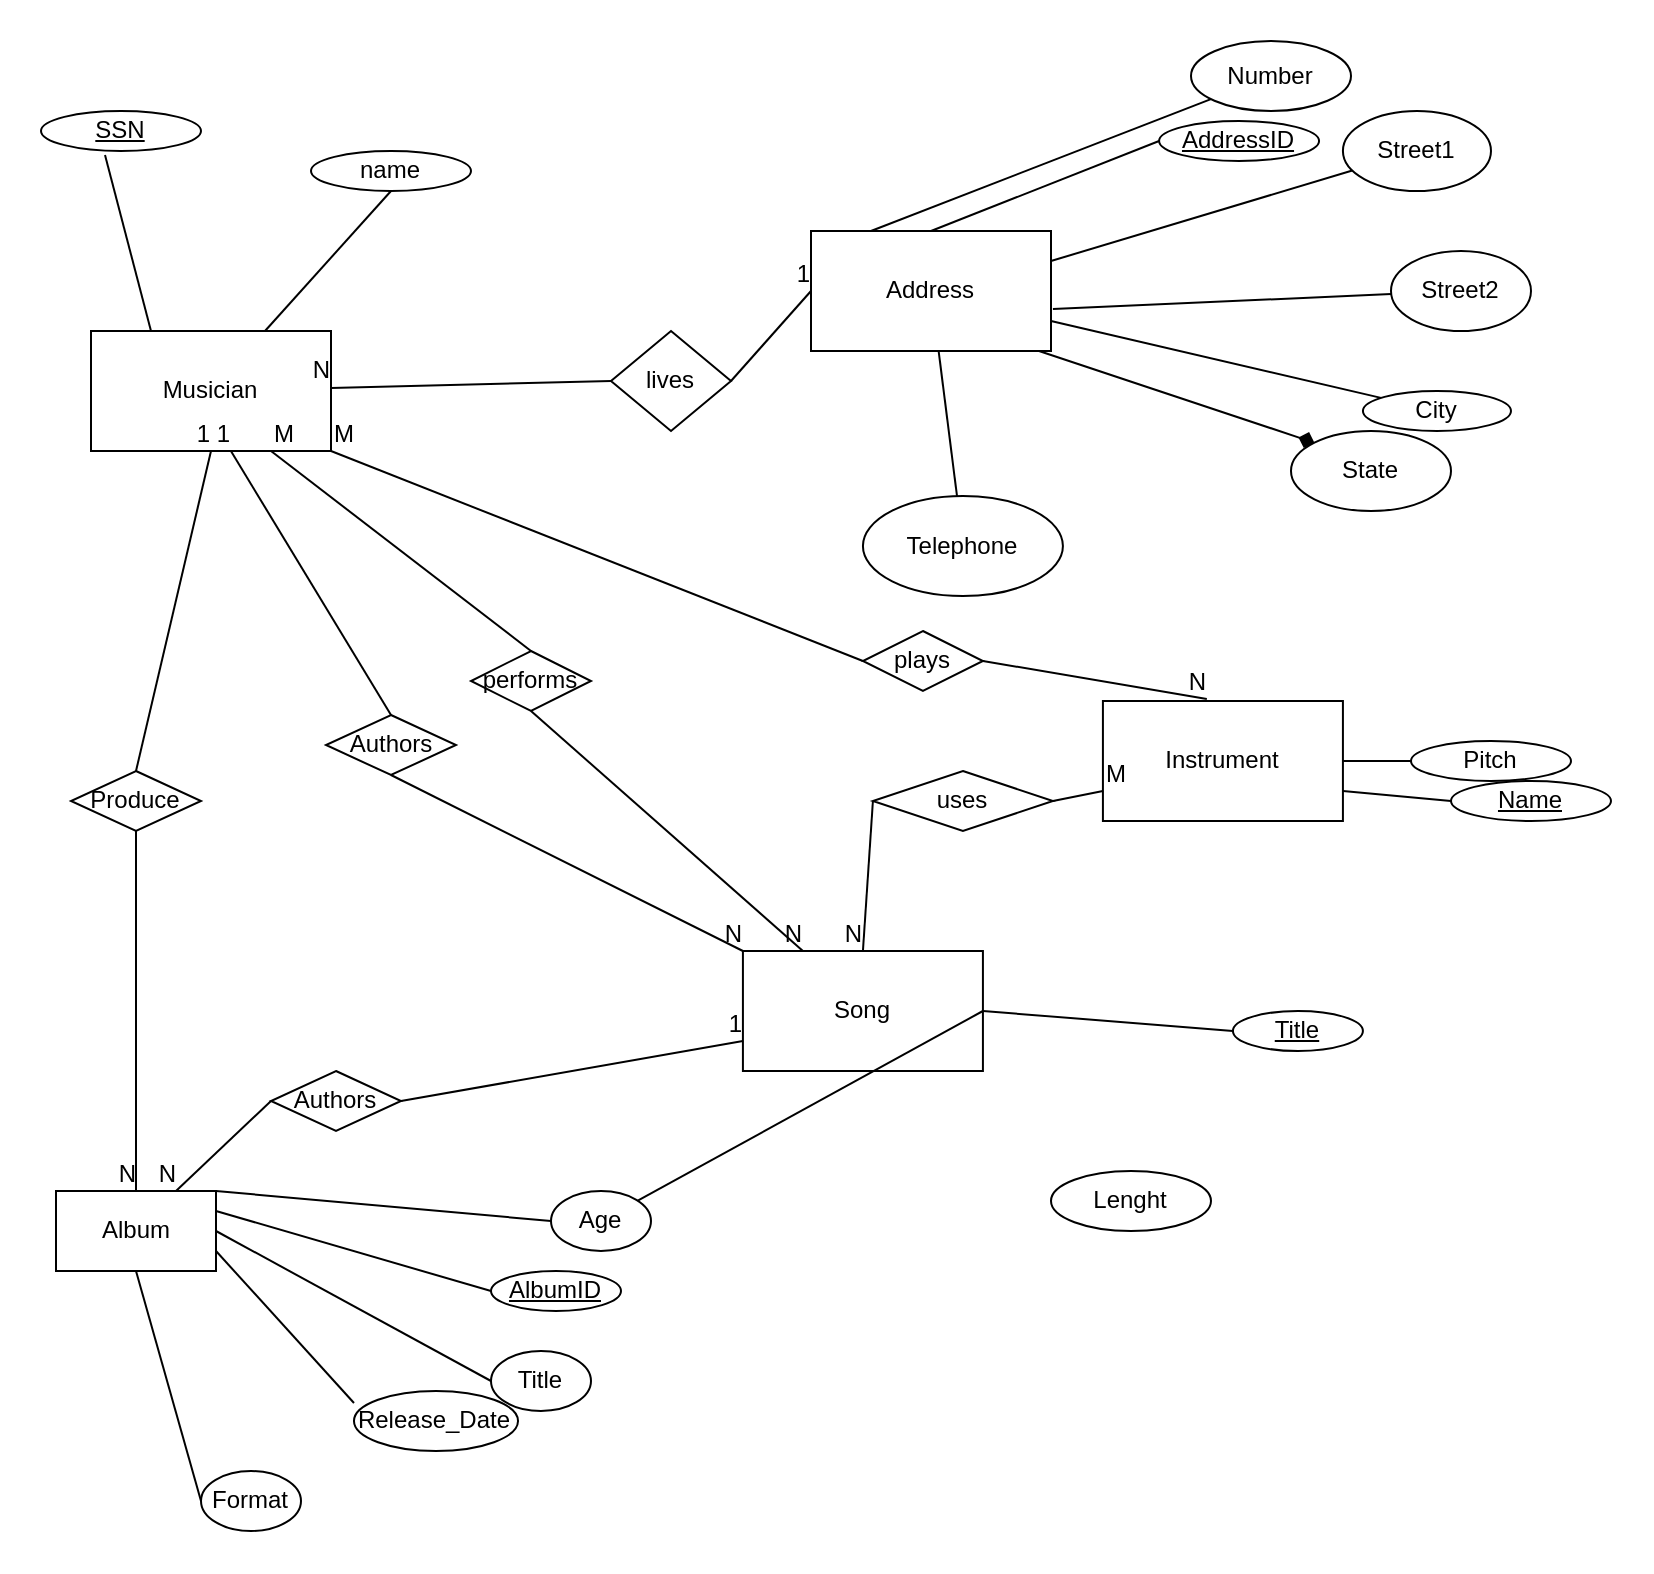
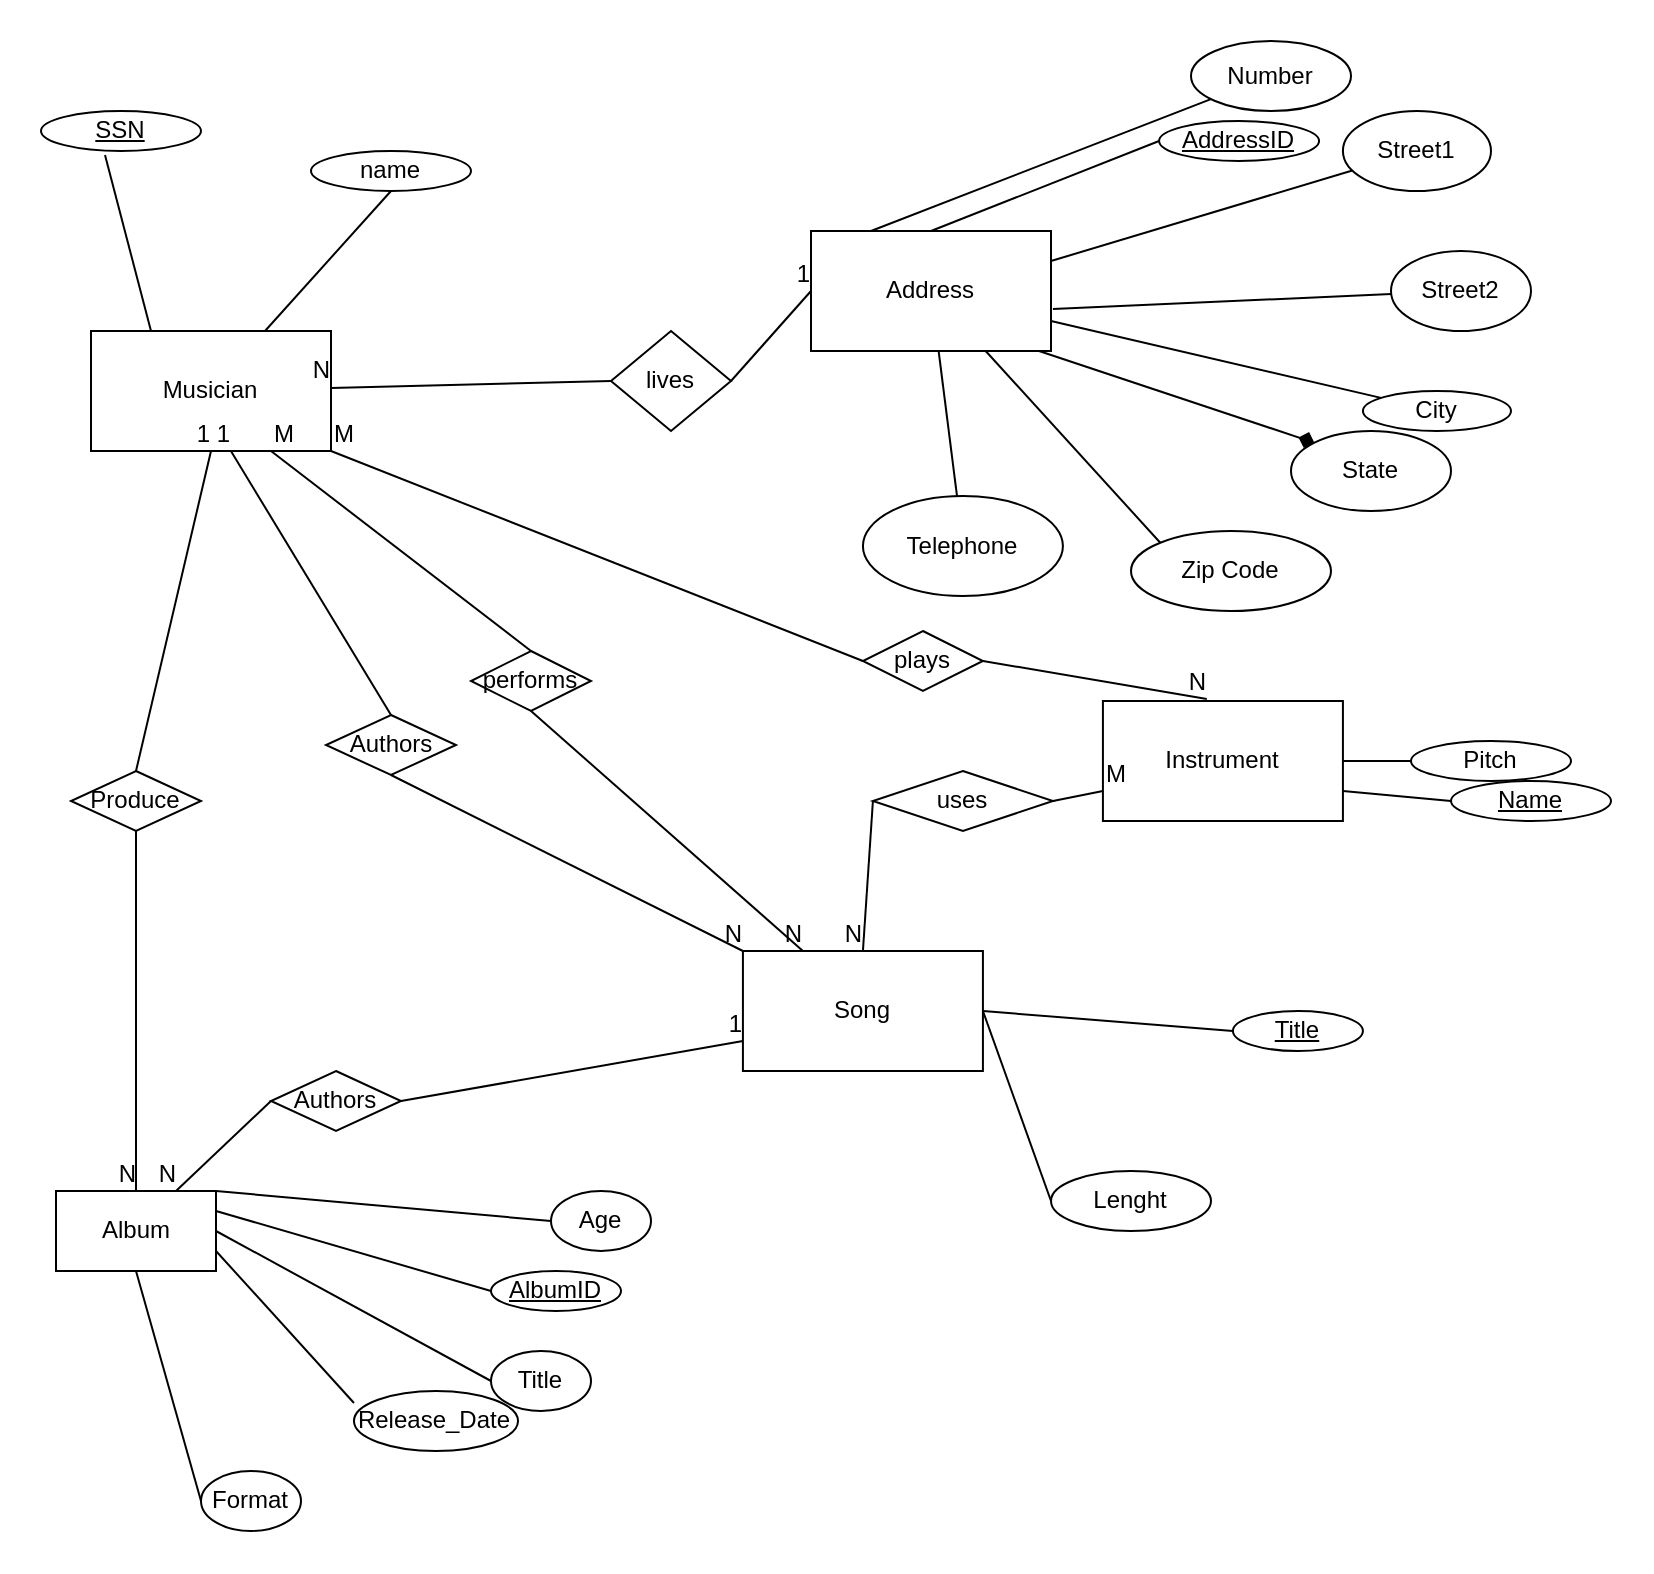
none -> (1073, 447)
none -> (1231, 571)
(810, 1106) -> (1017, 1107)
